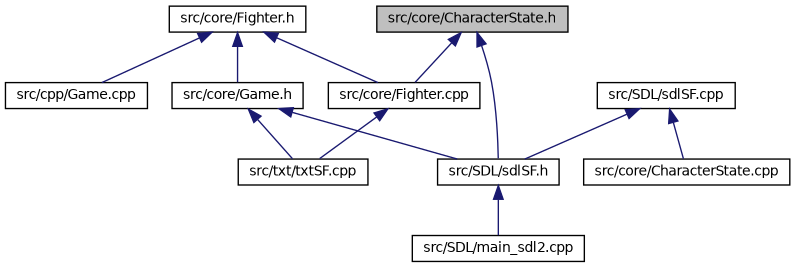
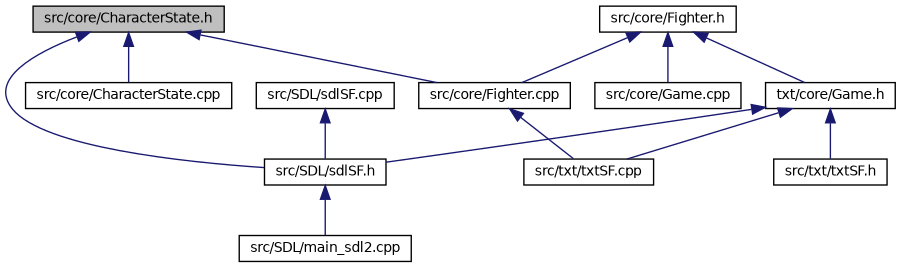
(76, 96) -> (668, 96)
(238, 96) -> (830, 96)
(678, 141) -> (129, 64)
none -> (830, 172)
